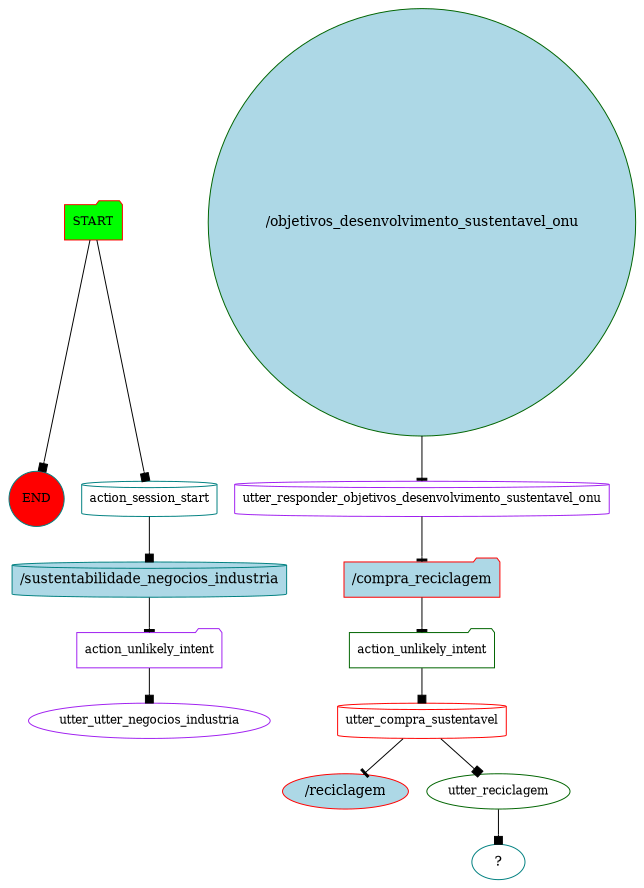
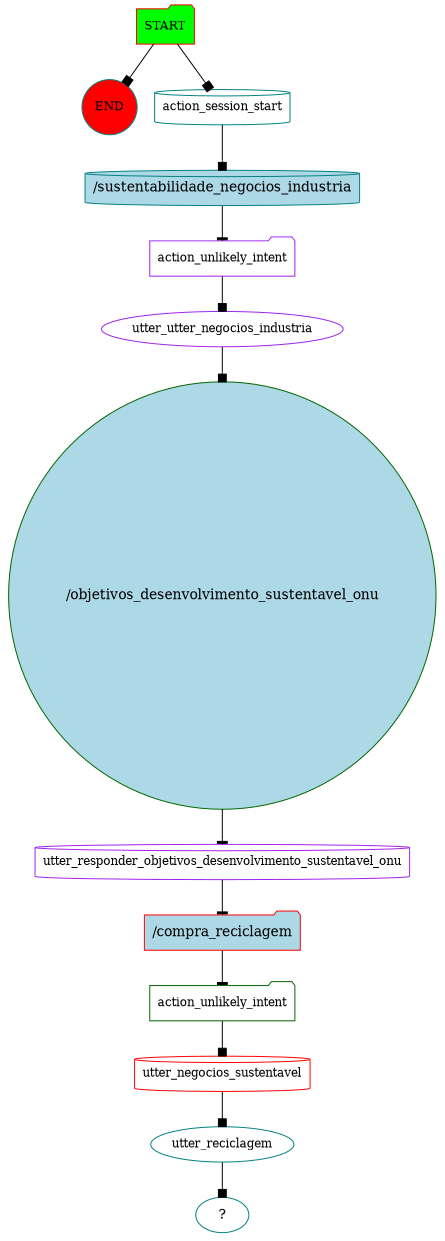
none -> (222, 359)
(422, 721) -> (222, 1074)
(345, 791) -> none
(498, 791) -> (222, 1144)
